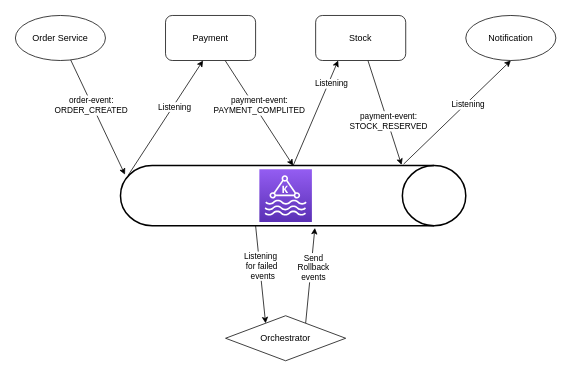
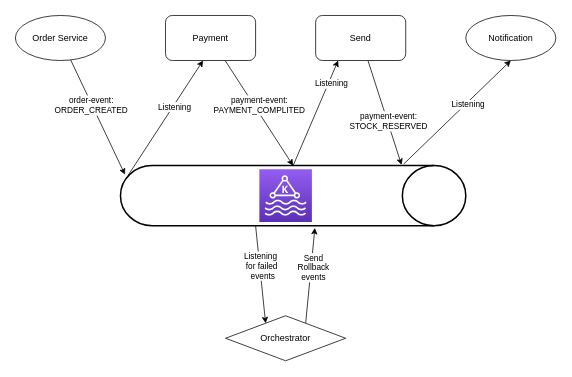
(360, 38) -> (360, 38)
